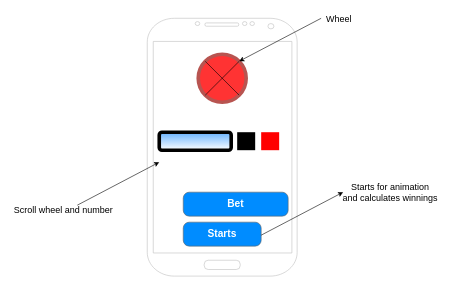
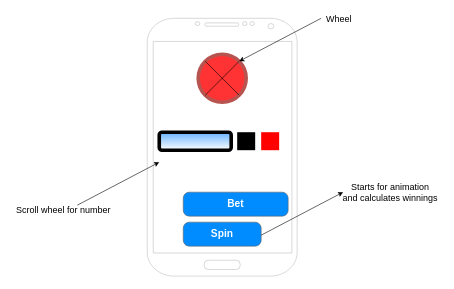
(64, 210) -> (64, 210)
(222, 234) -> (222, 234)
